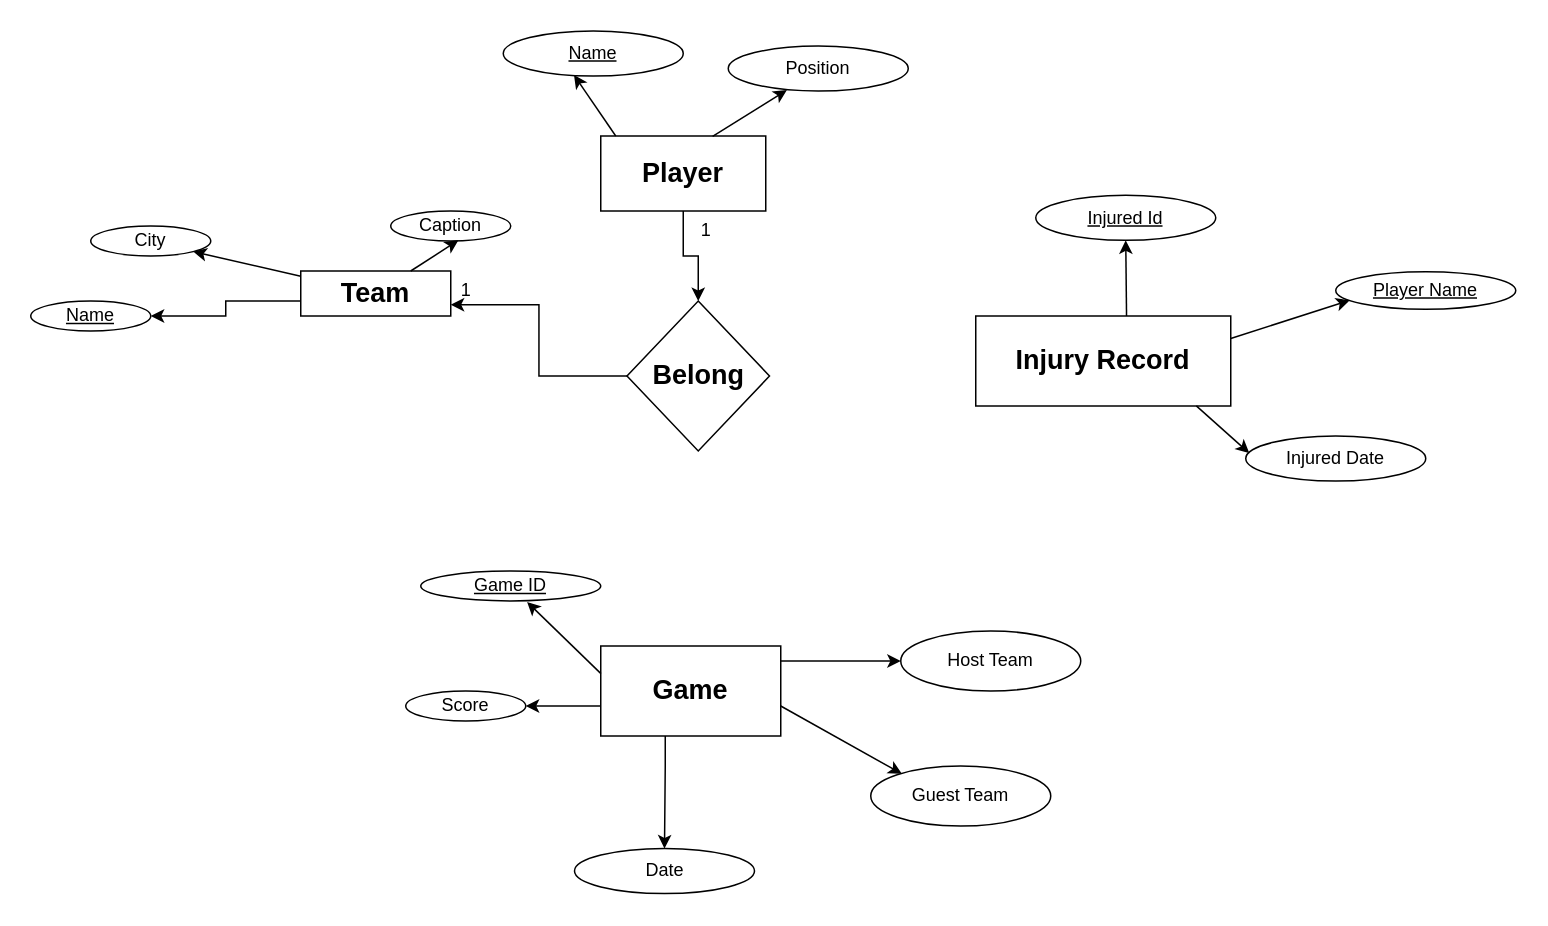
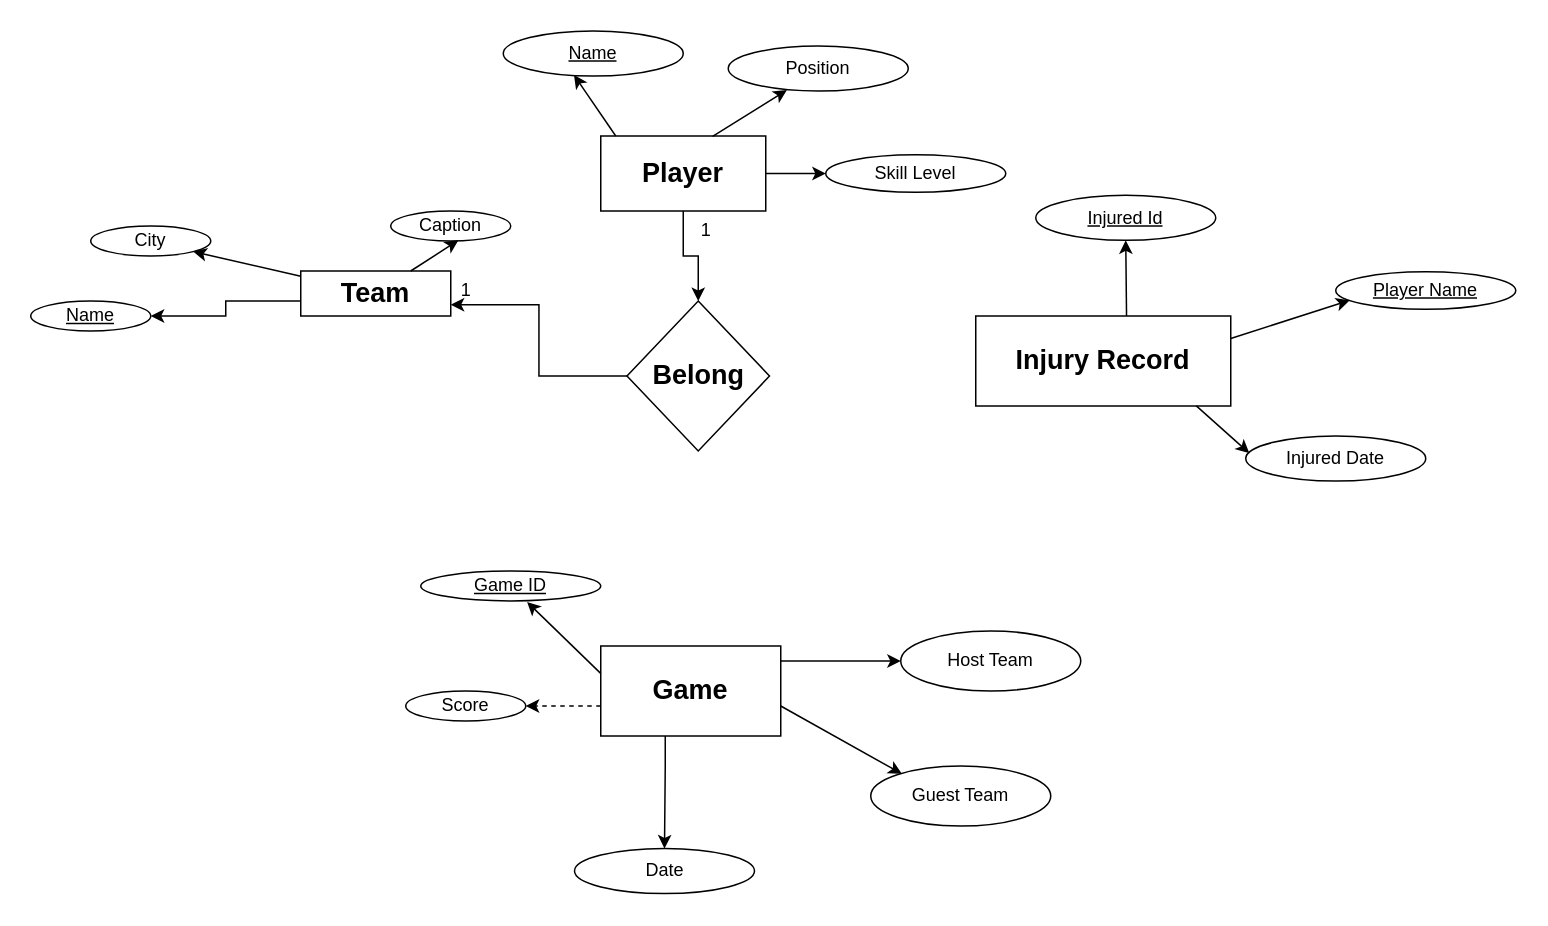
none -> (791, 173)
none -> (916, 173)
(567, 706) -> (567, 706)
